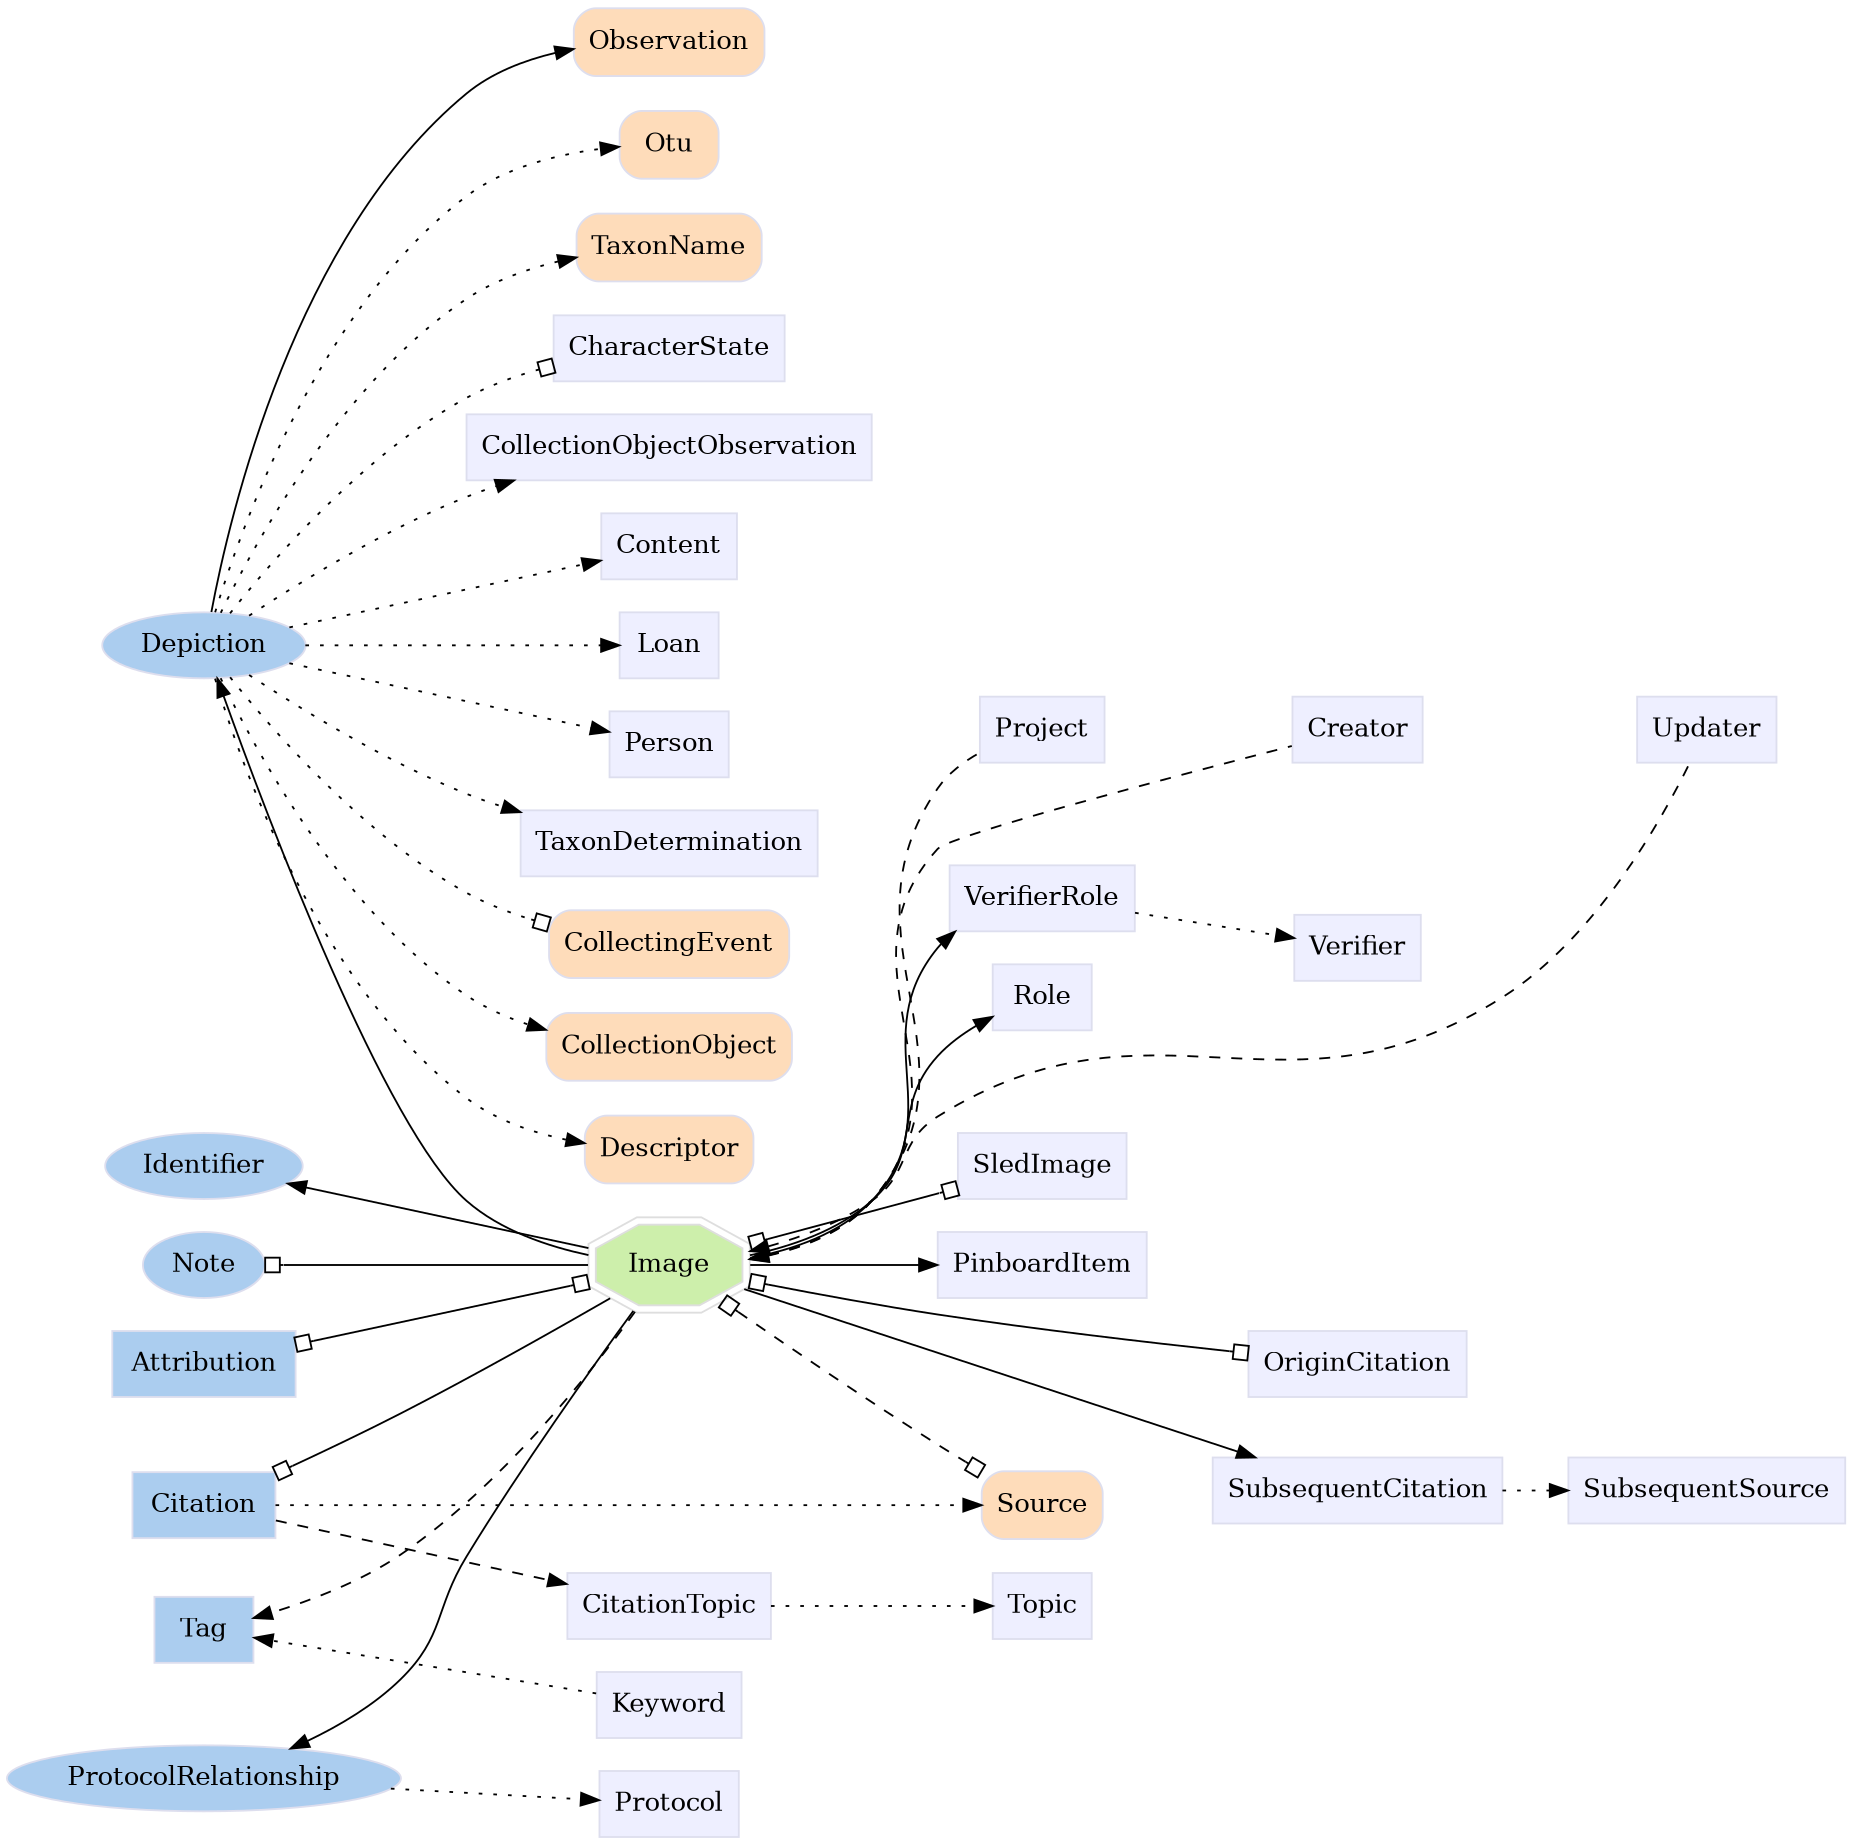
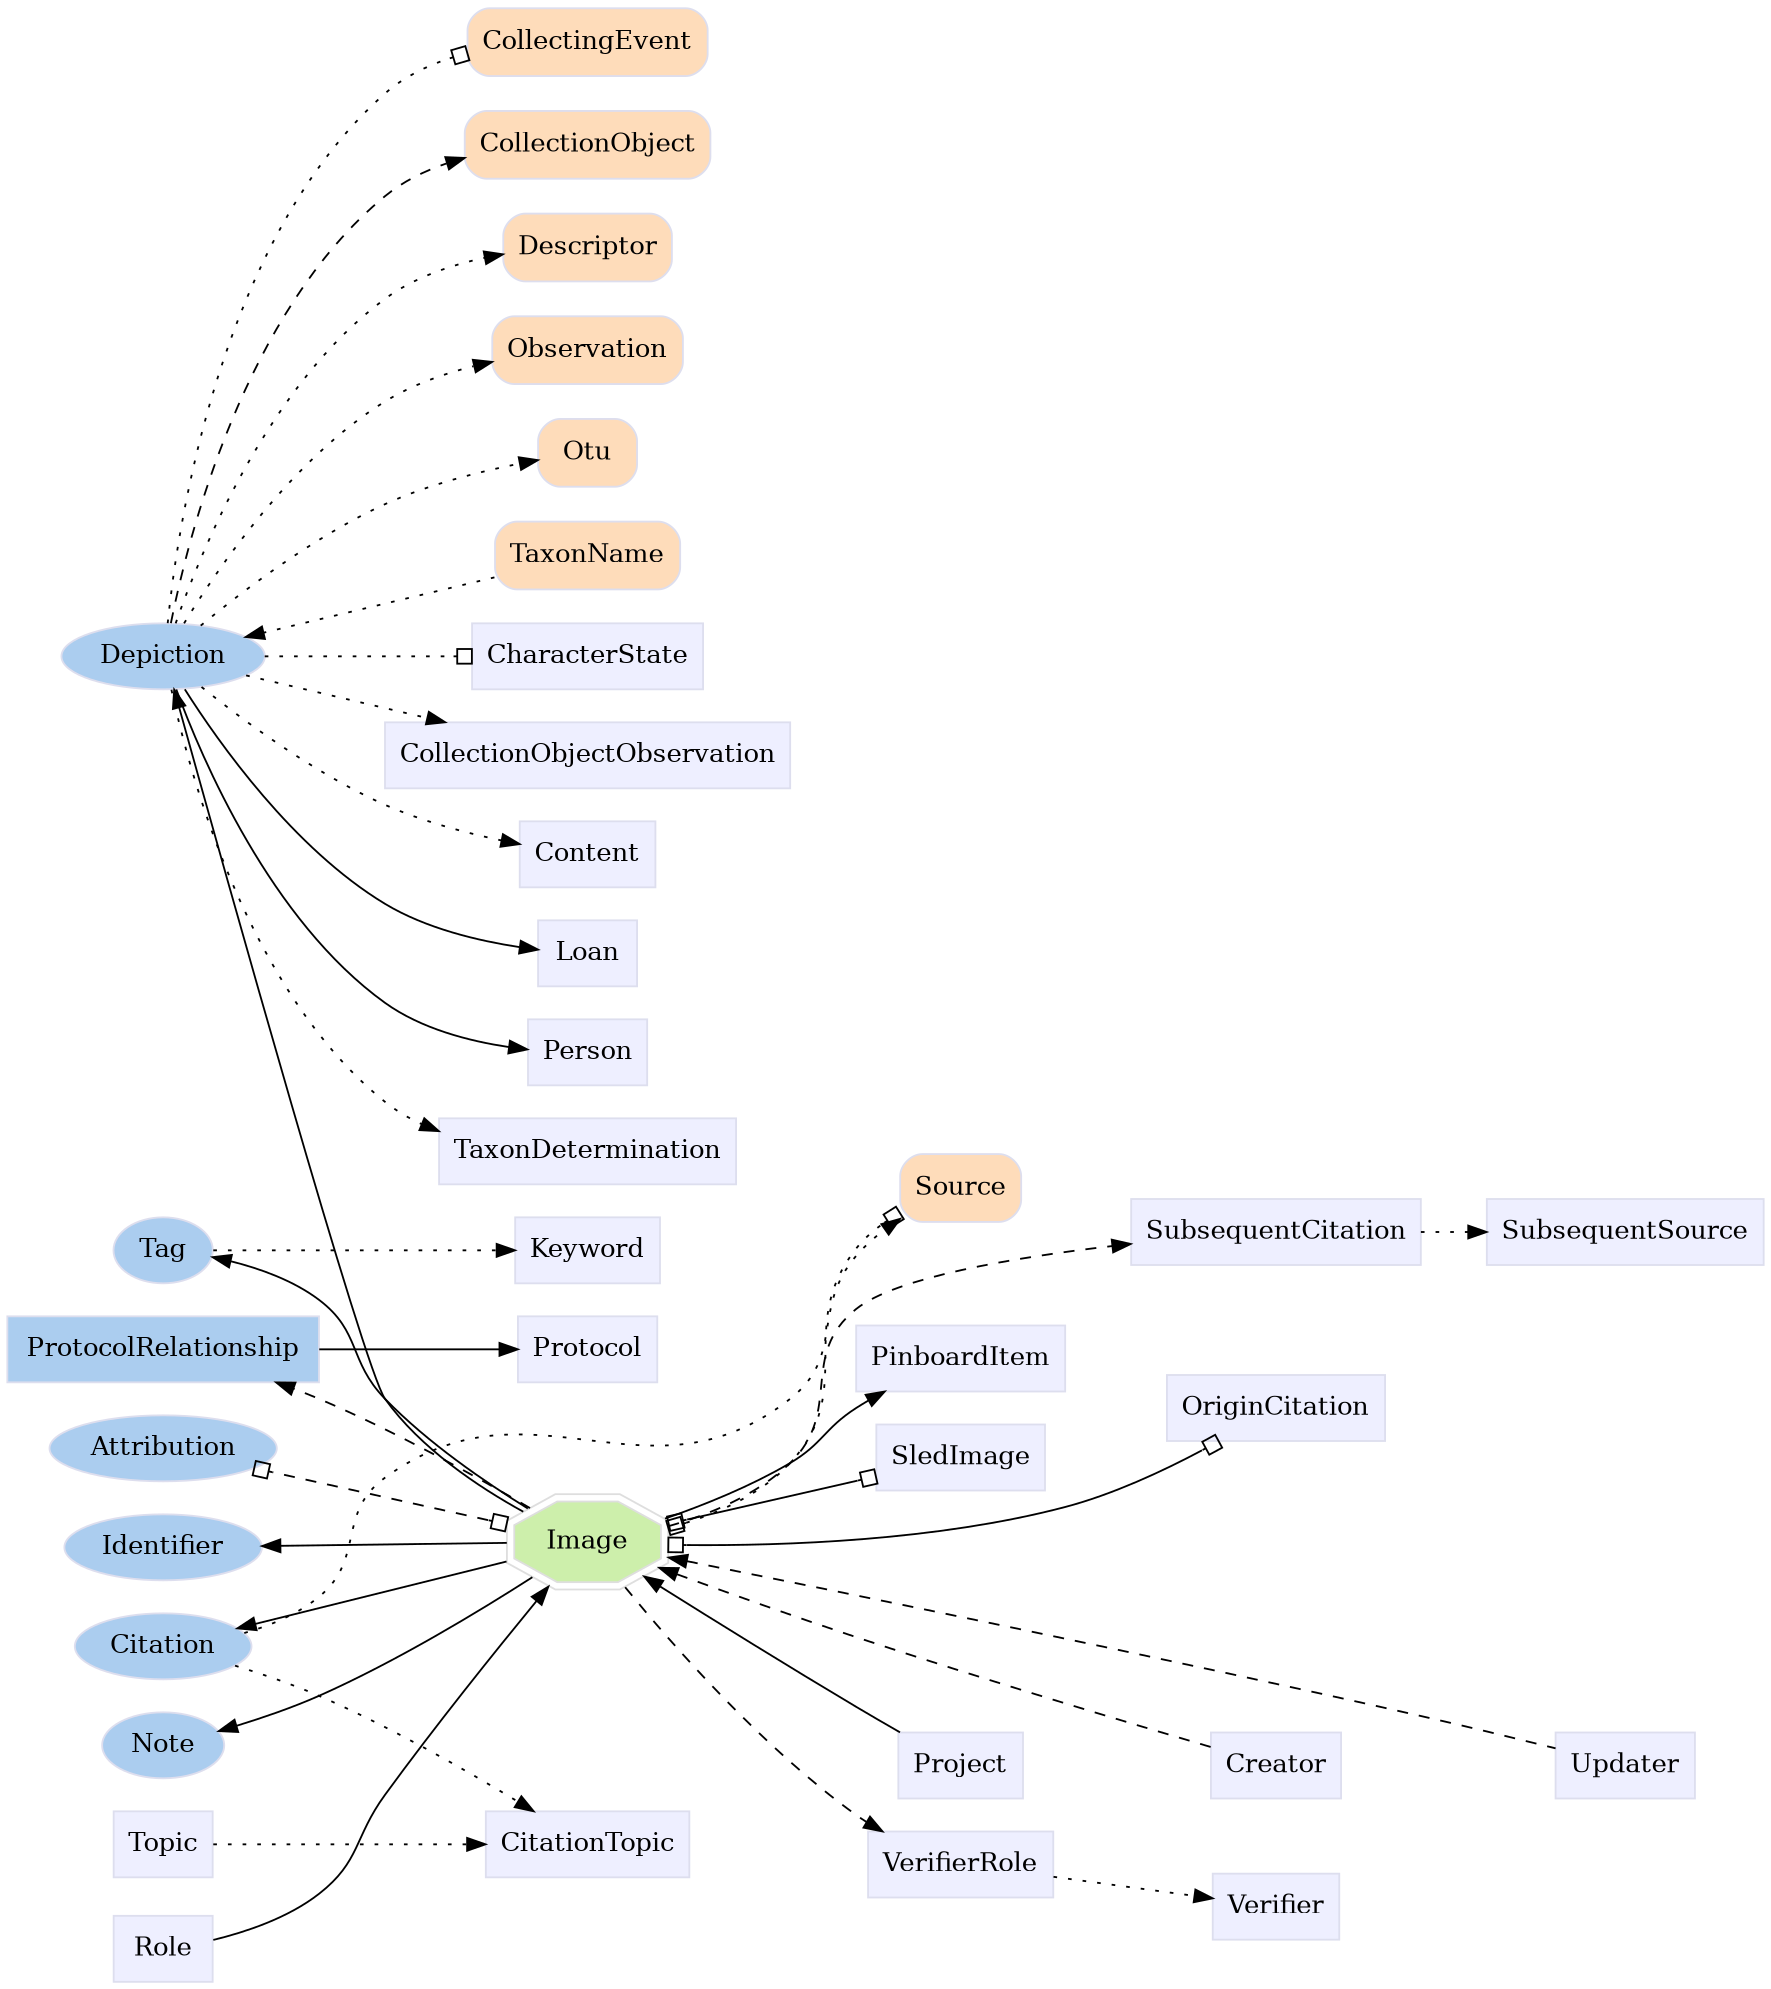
(319, 287) -> (305, 467)
(356, 402) -> (379, 605)
(453, 645) -> (324, 858)
(440, 696) -> (297, 915)
(903, 878) -> (779, 1660)
(345, 879) -> (260, 360)
(905, 1141) -> (738, 1713)
(895, 1170) -> (388, 1791)
(436, 1265) -> (389, 1661)
(442, 1313) -> (386, 1497)
(204, 1364) -> (163, 1448)
(991, 1370) -> (840, 1325)
(453, 1386) -> (381, 1593)
(851, 1388) -> (822, 1398)
(477, 1493) -> (347, 1332)
(204, 1505) -> (163, 1646)
(478, 1538) -> (402, 1438)
(426, 1553) -> (380, 1725)
(872, 1606) -> (340, 1844)
(204, 1630) -> (163, 1250)
(434, 1667) -> (355, 1250)
(204, 1778) -> (163, 1349)
(486, 1794) -> (409, 1349)
